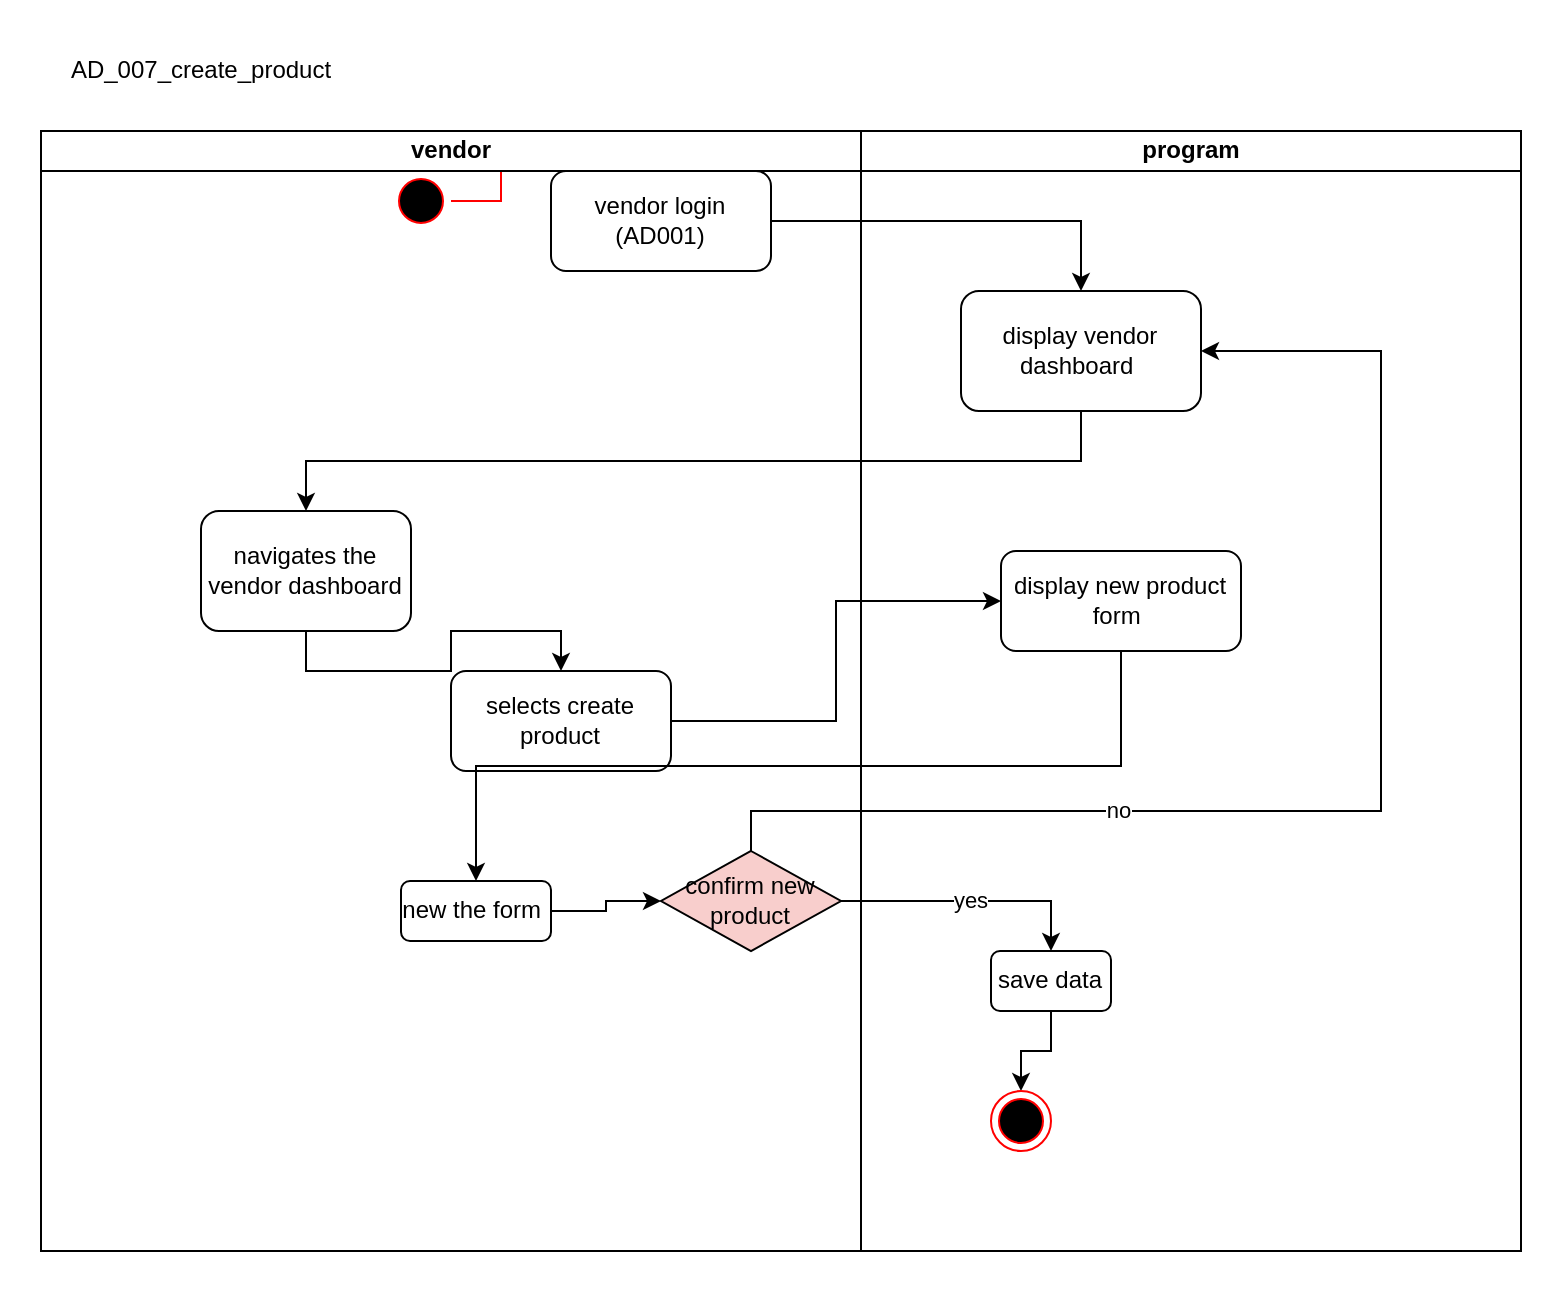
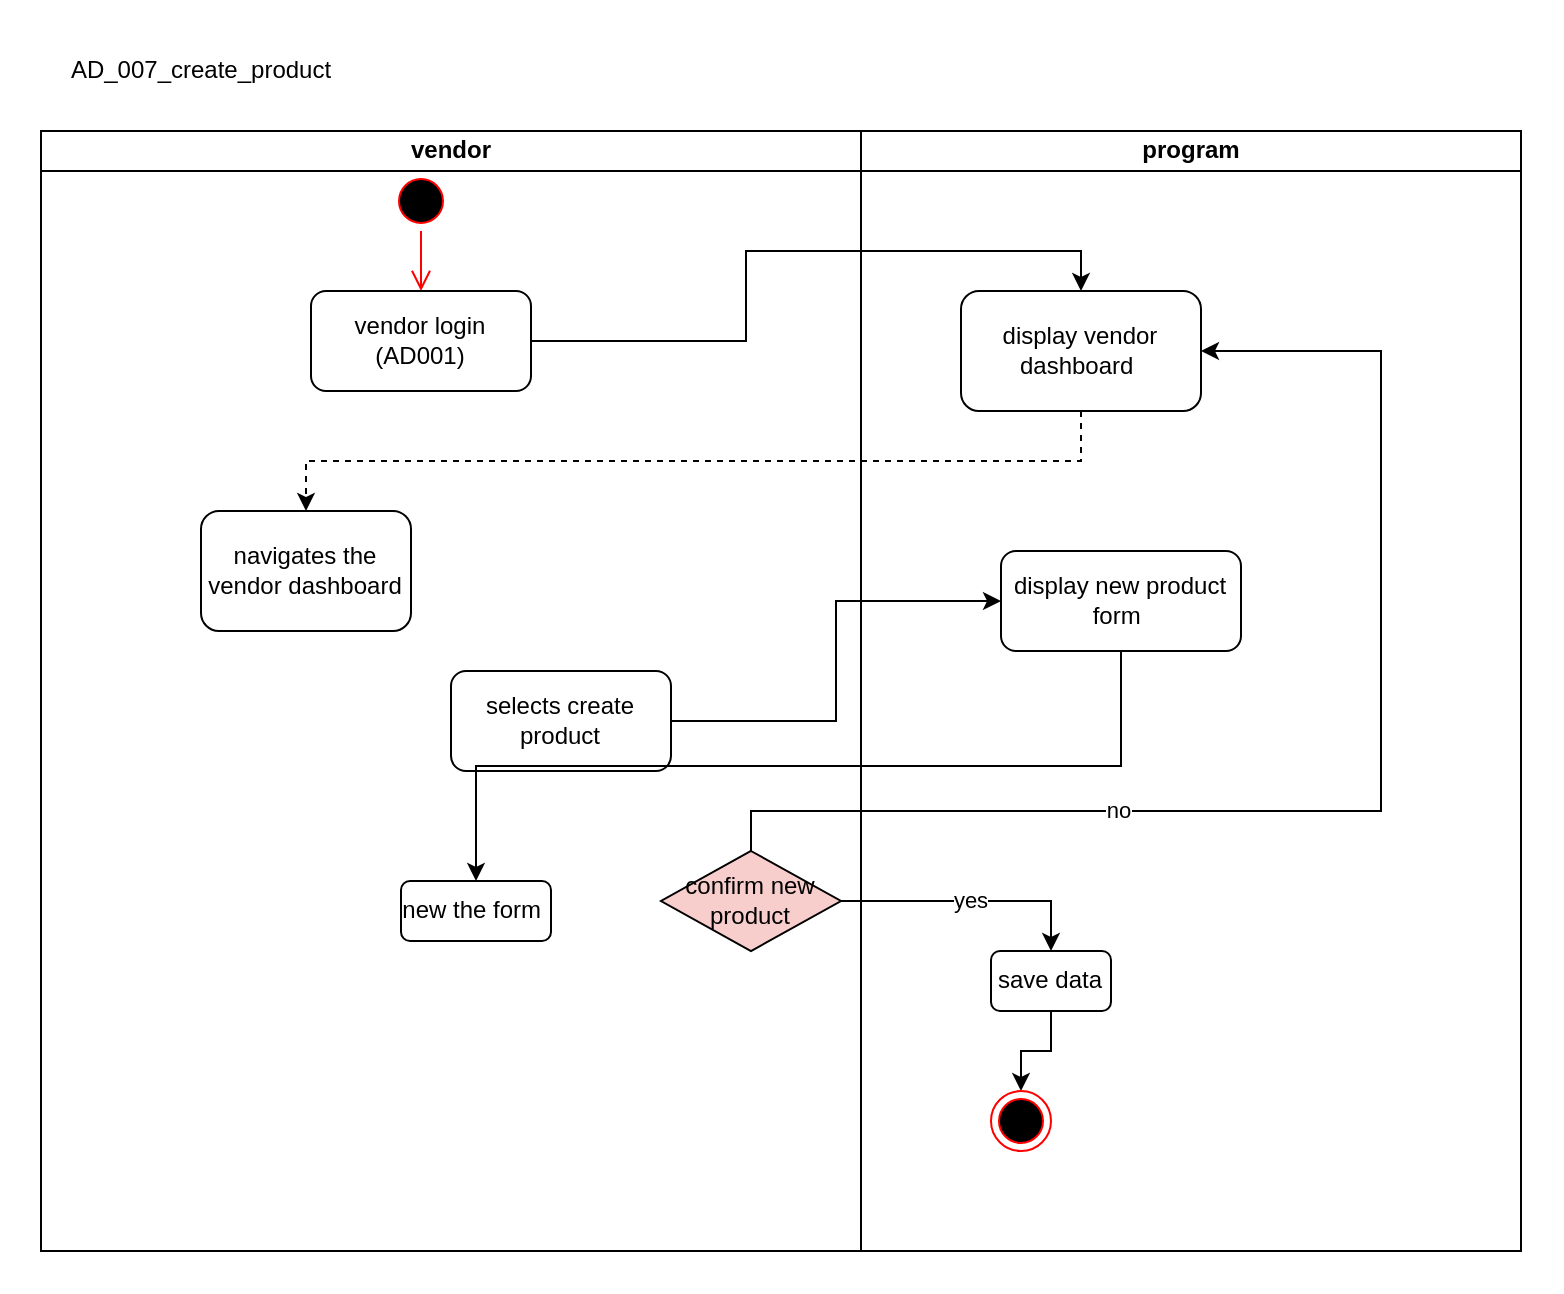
(661, 221) -> (421, 341)
(562, 461) -> (562, 461)
(447, 671) -> none
(604, 911) -> none
